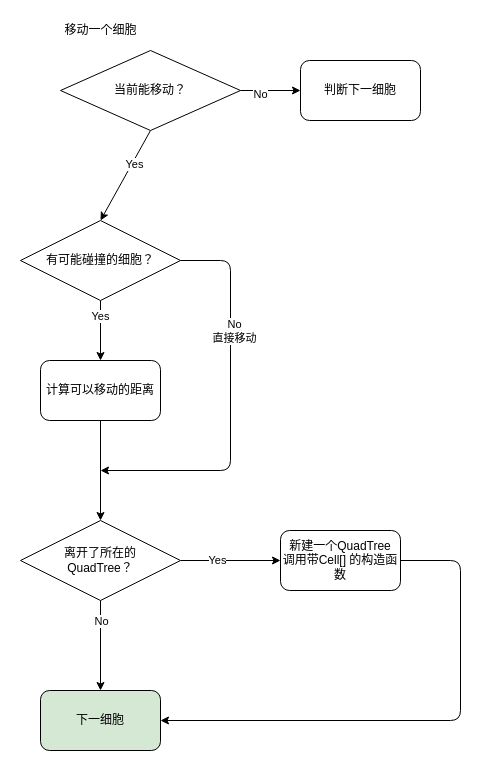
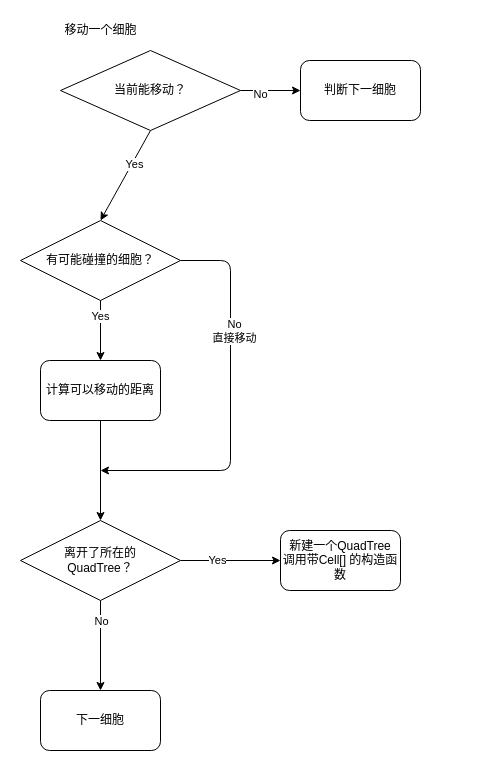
(101, 721) -> (101, 721)
(414, 721) -> none
